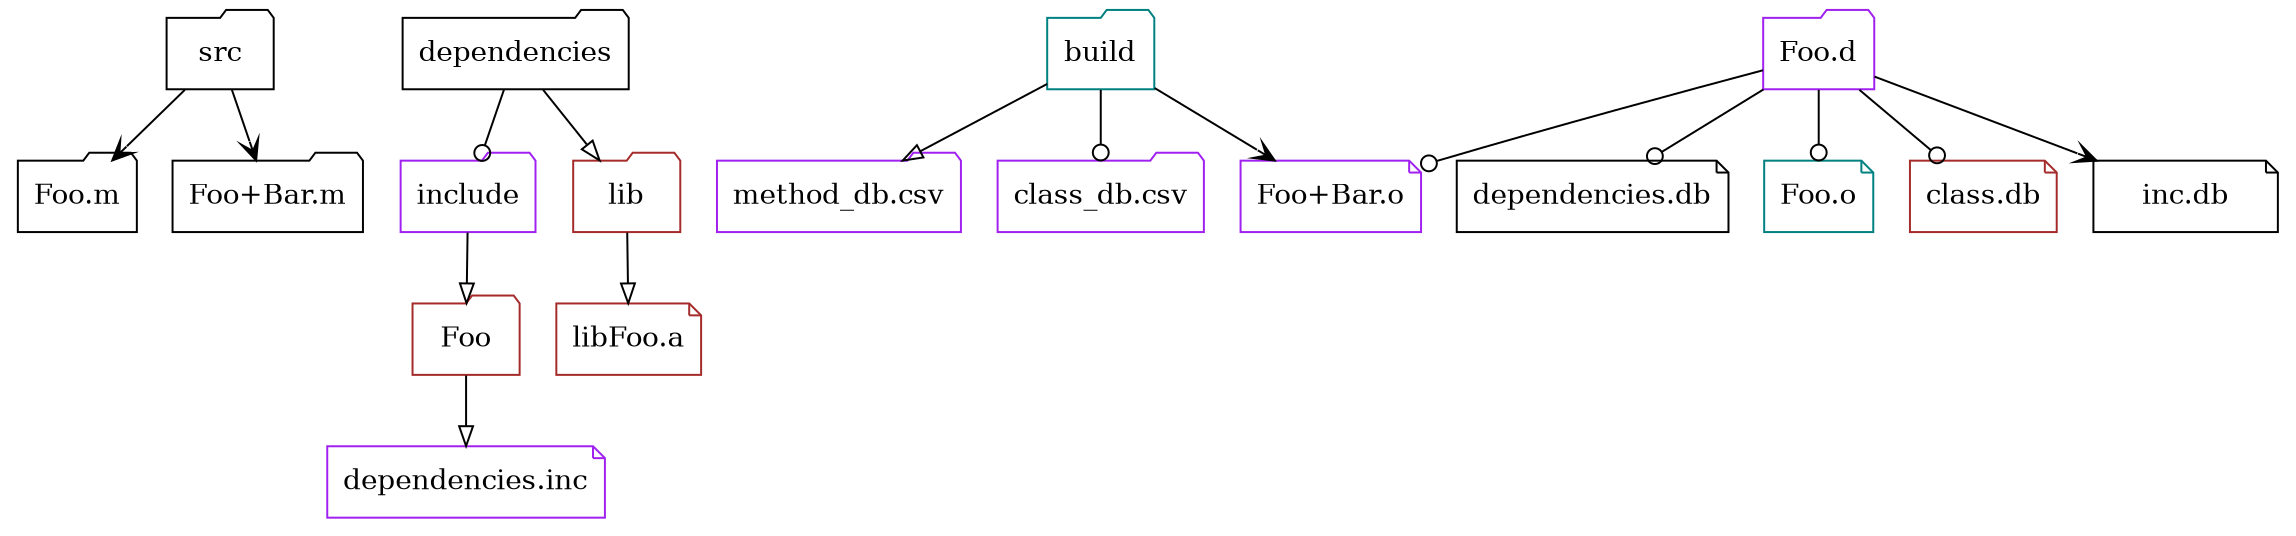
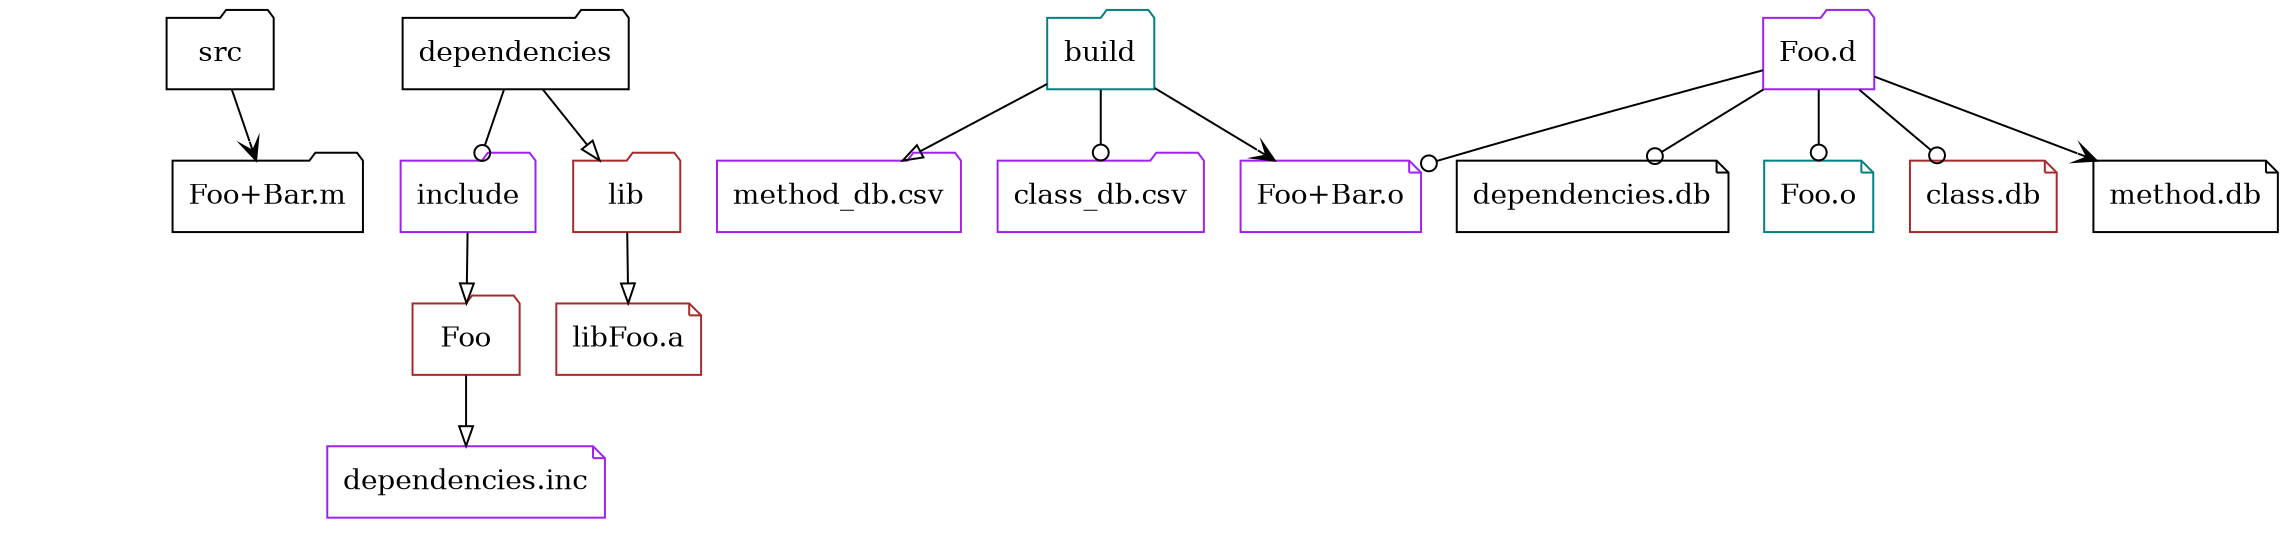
(77, 196) -> none
(2186, 196) -> (2186, 196)
